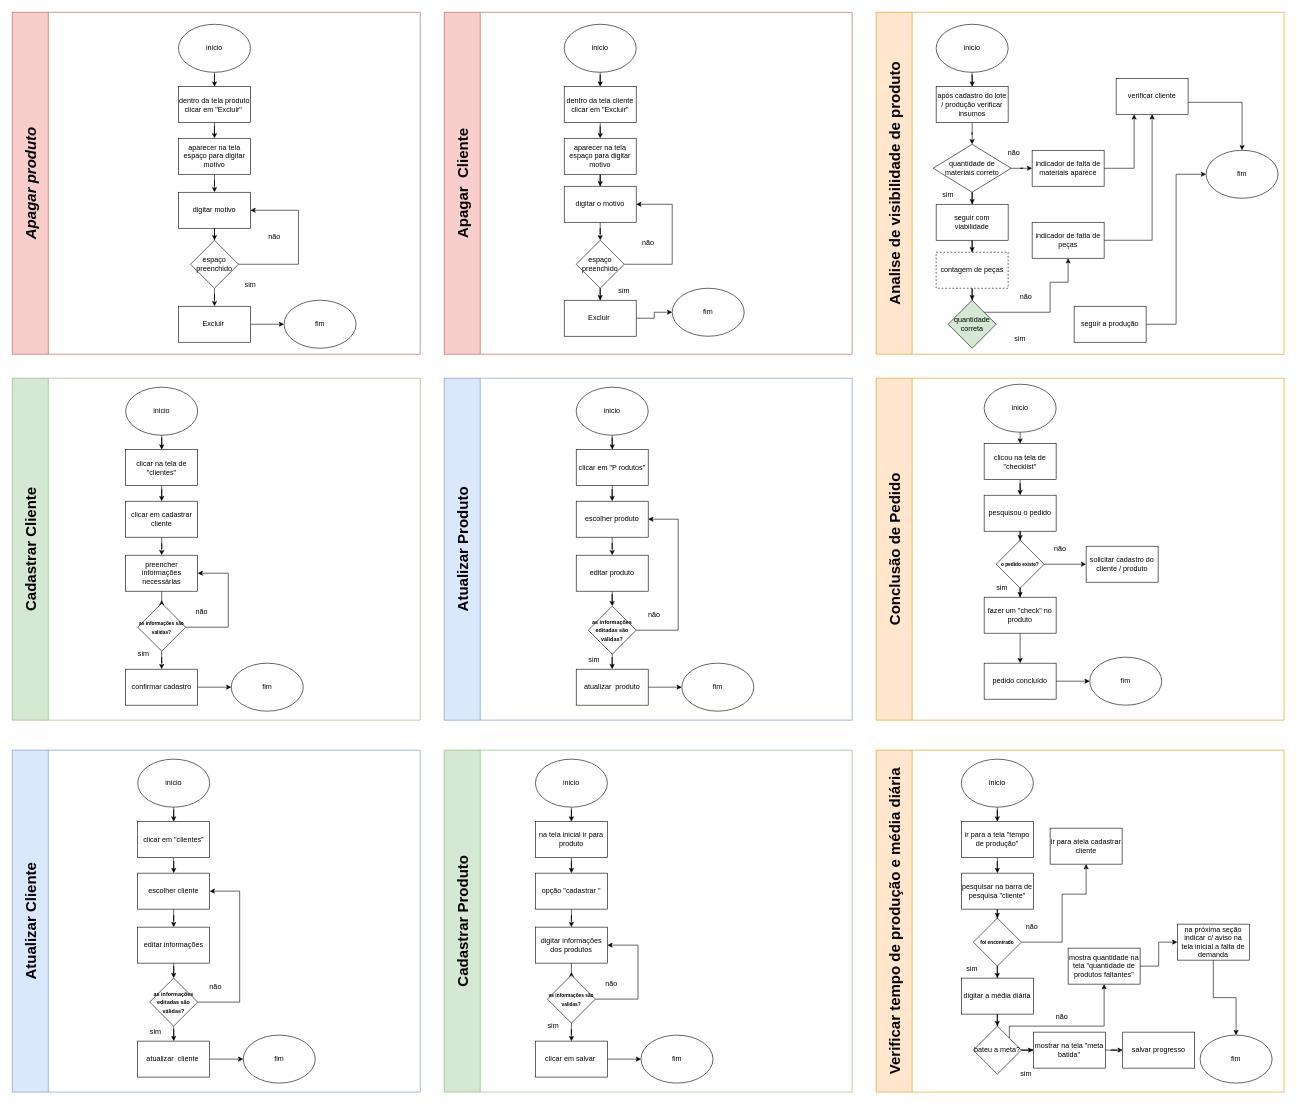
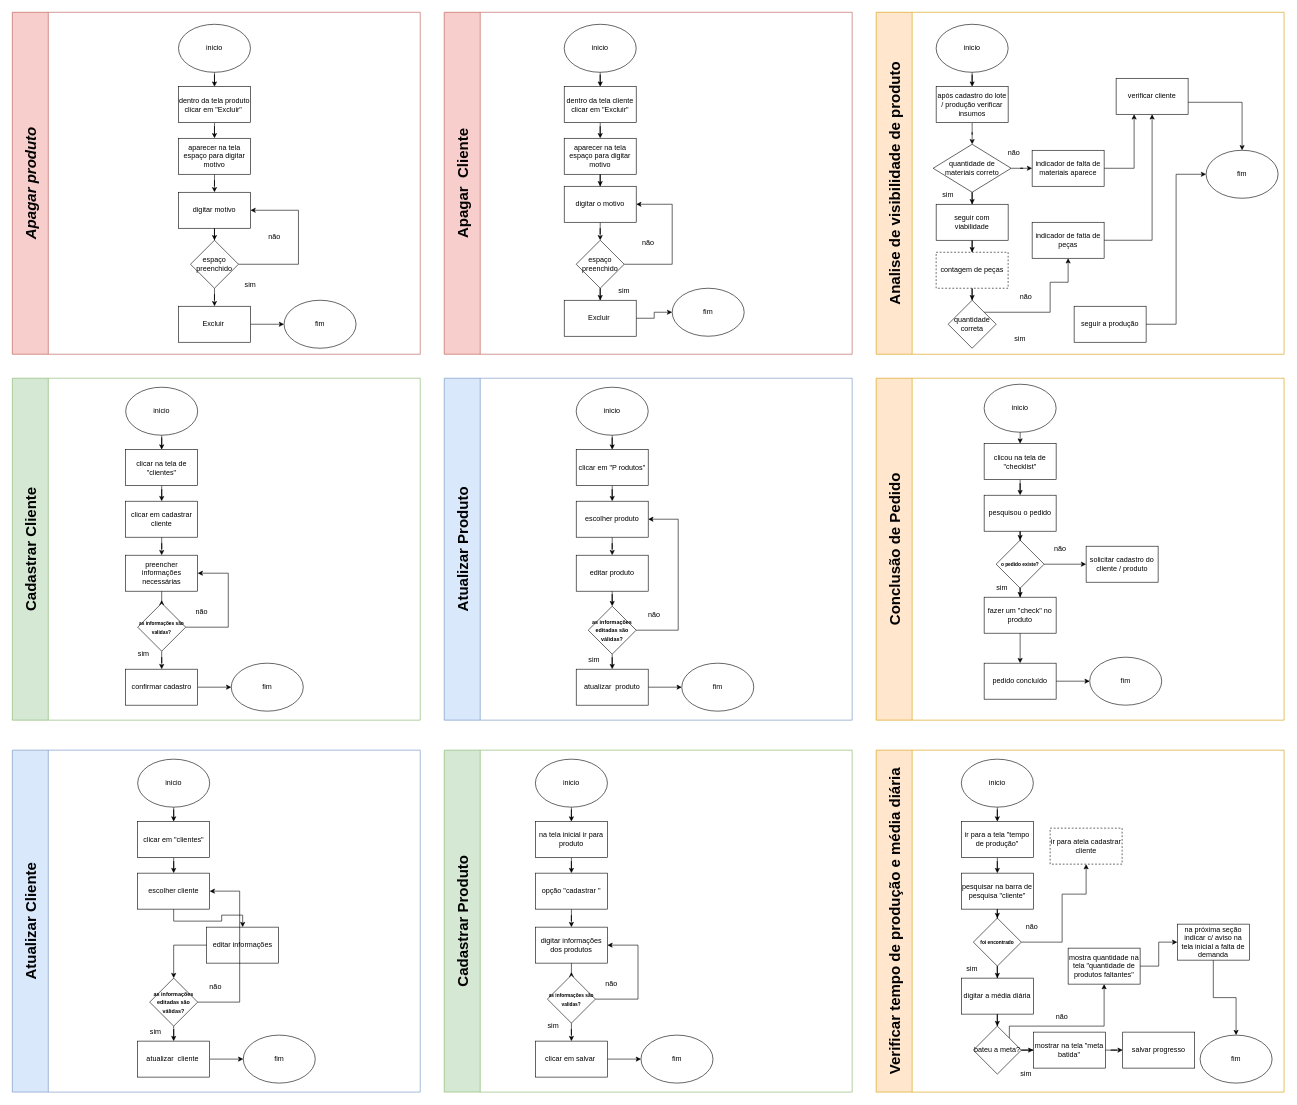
(972, 324) -> (972, 324)
(1086, 846) -> (1086, 846)
(174, 945) -> (243, 945)
